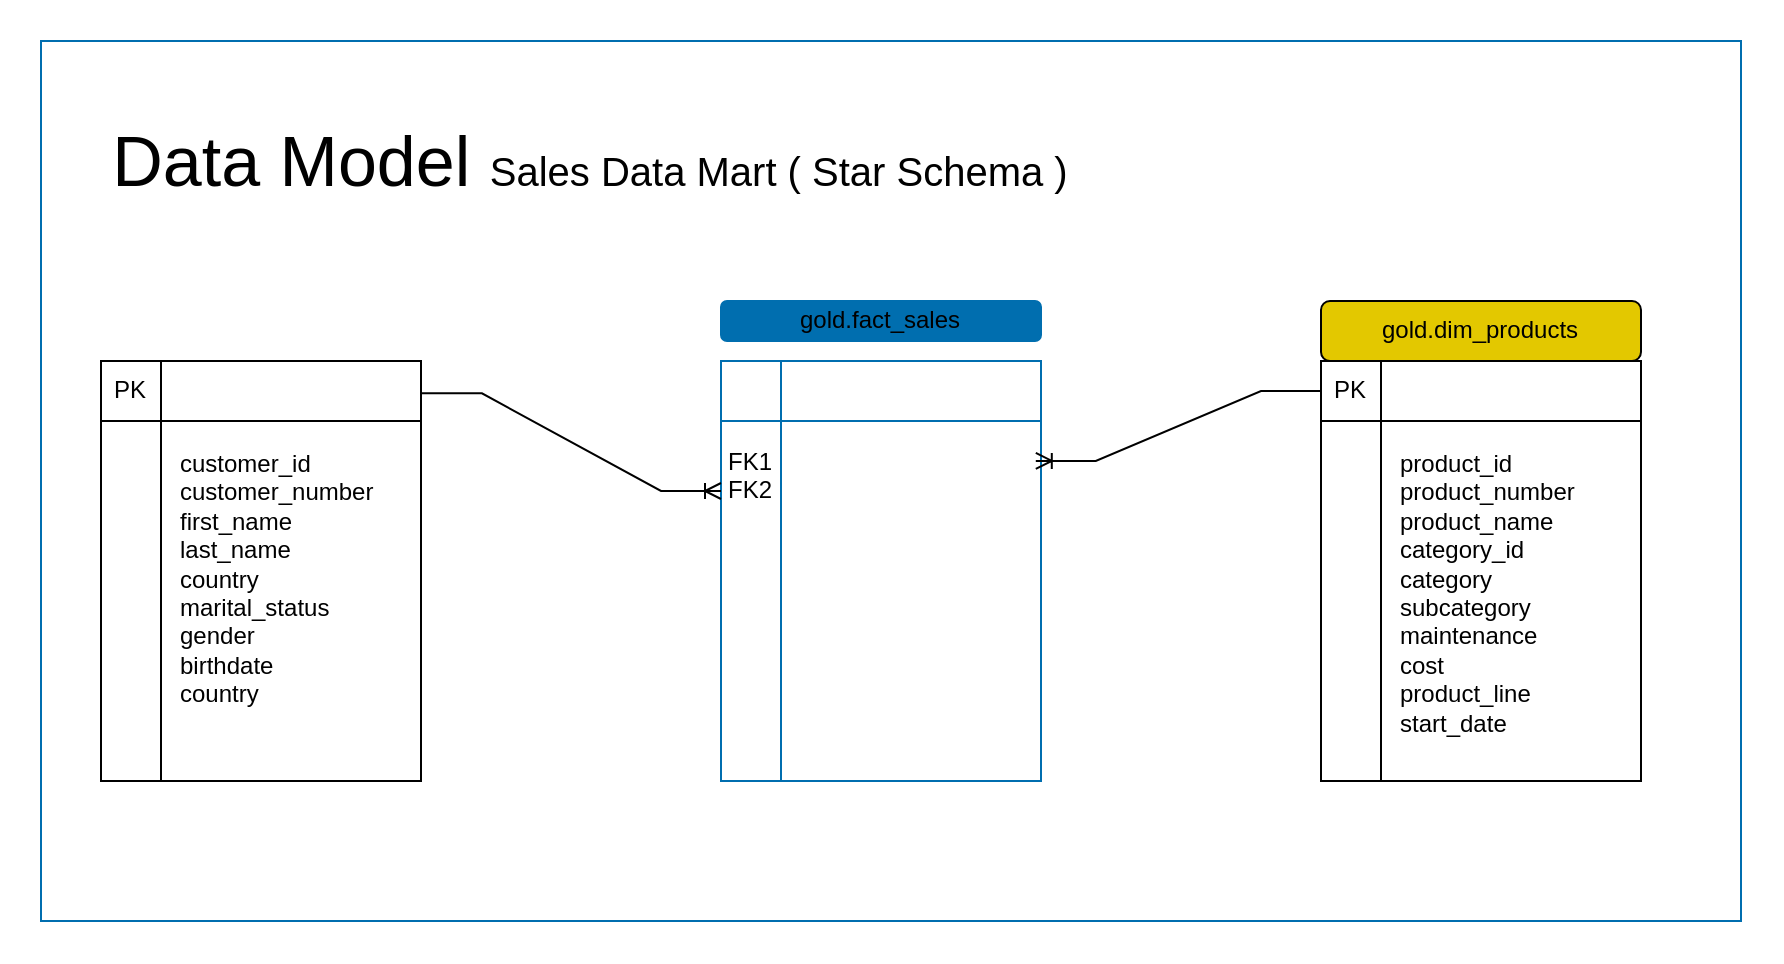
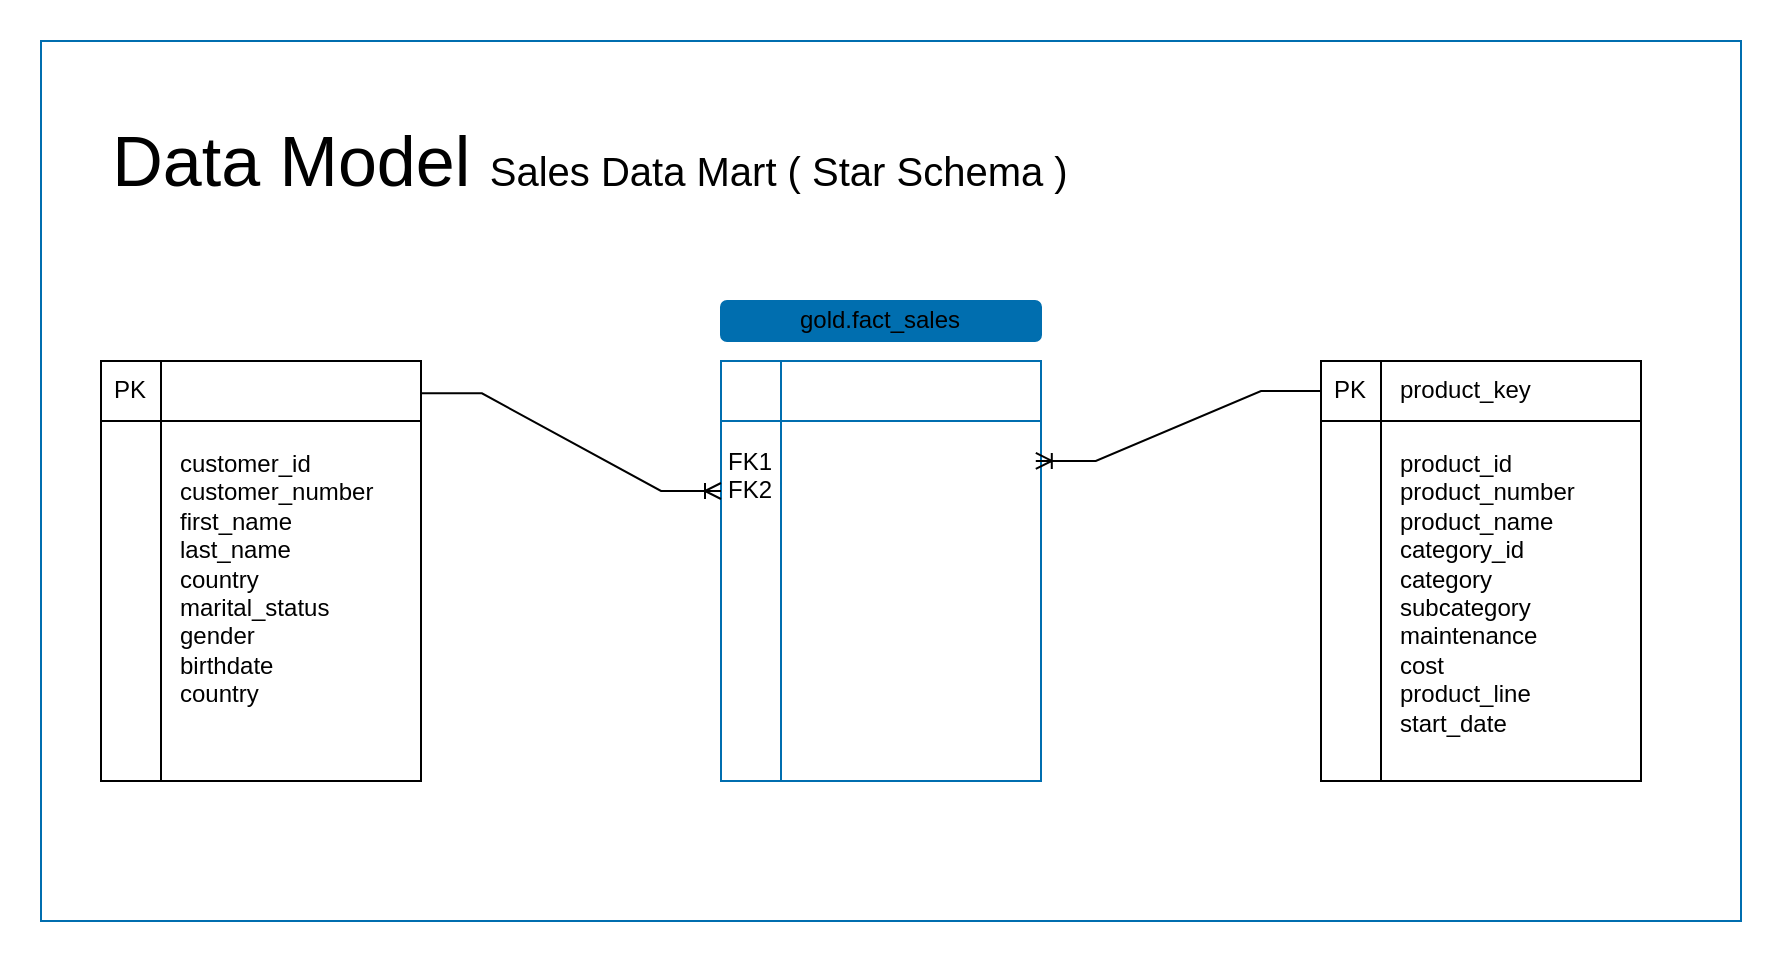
(1481, 331) -> none
none -> (1491, 391)
